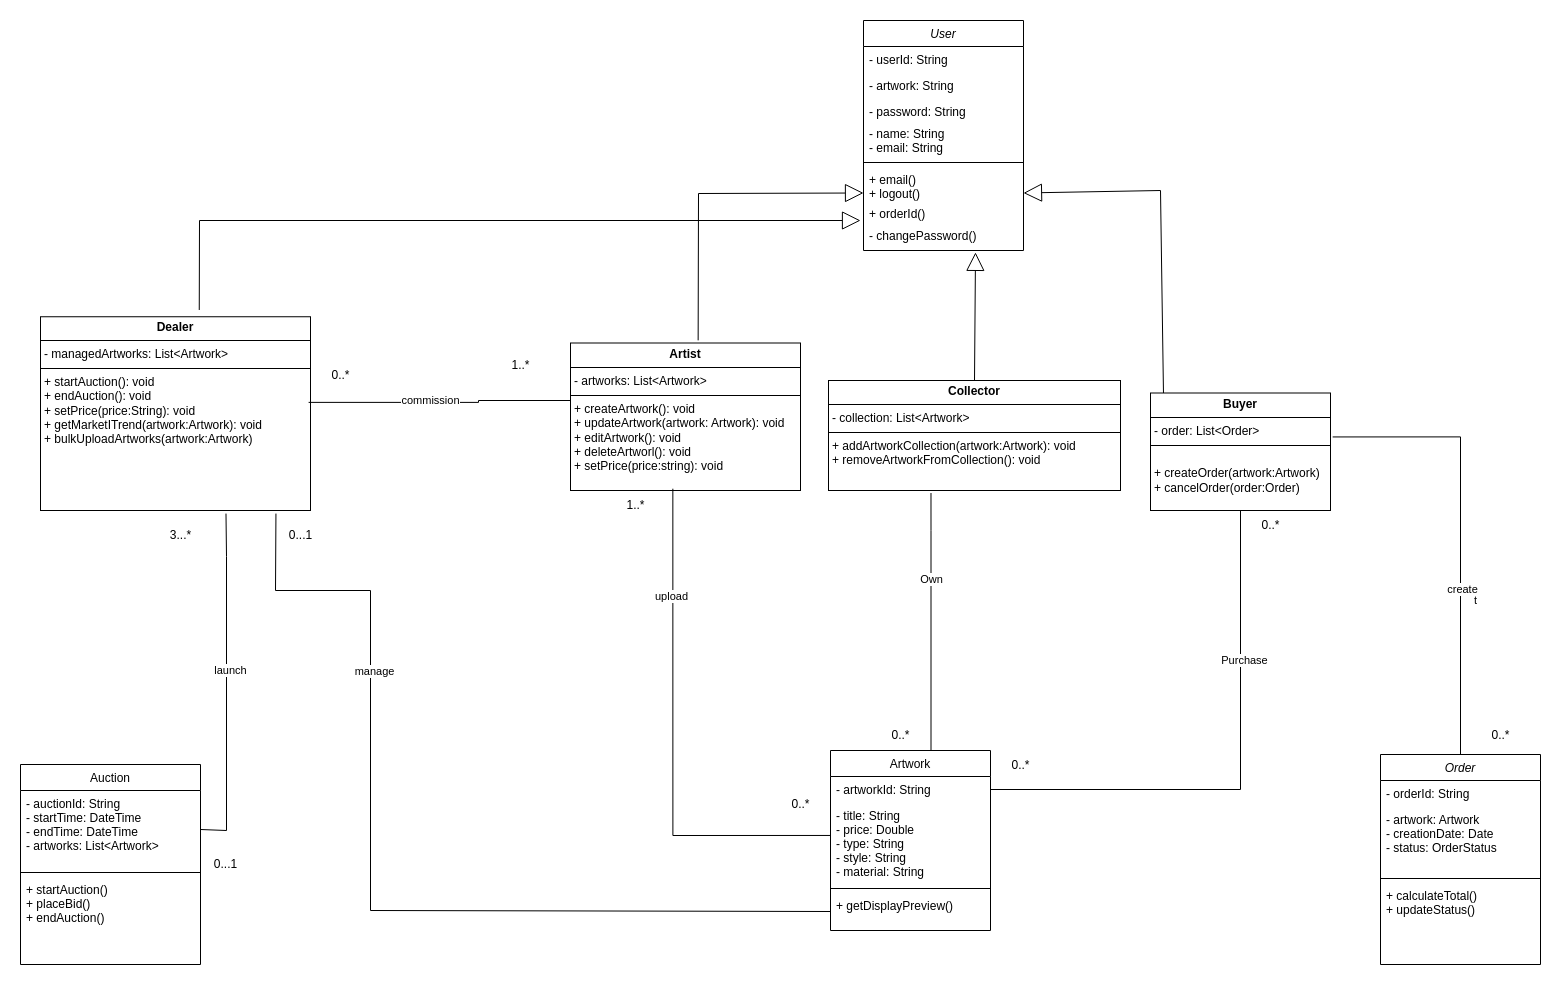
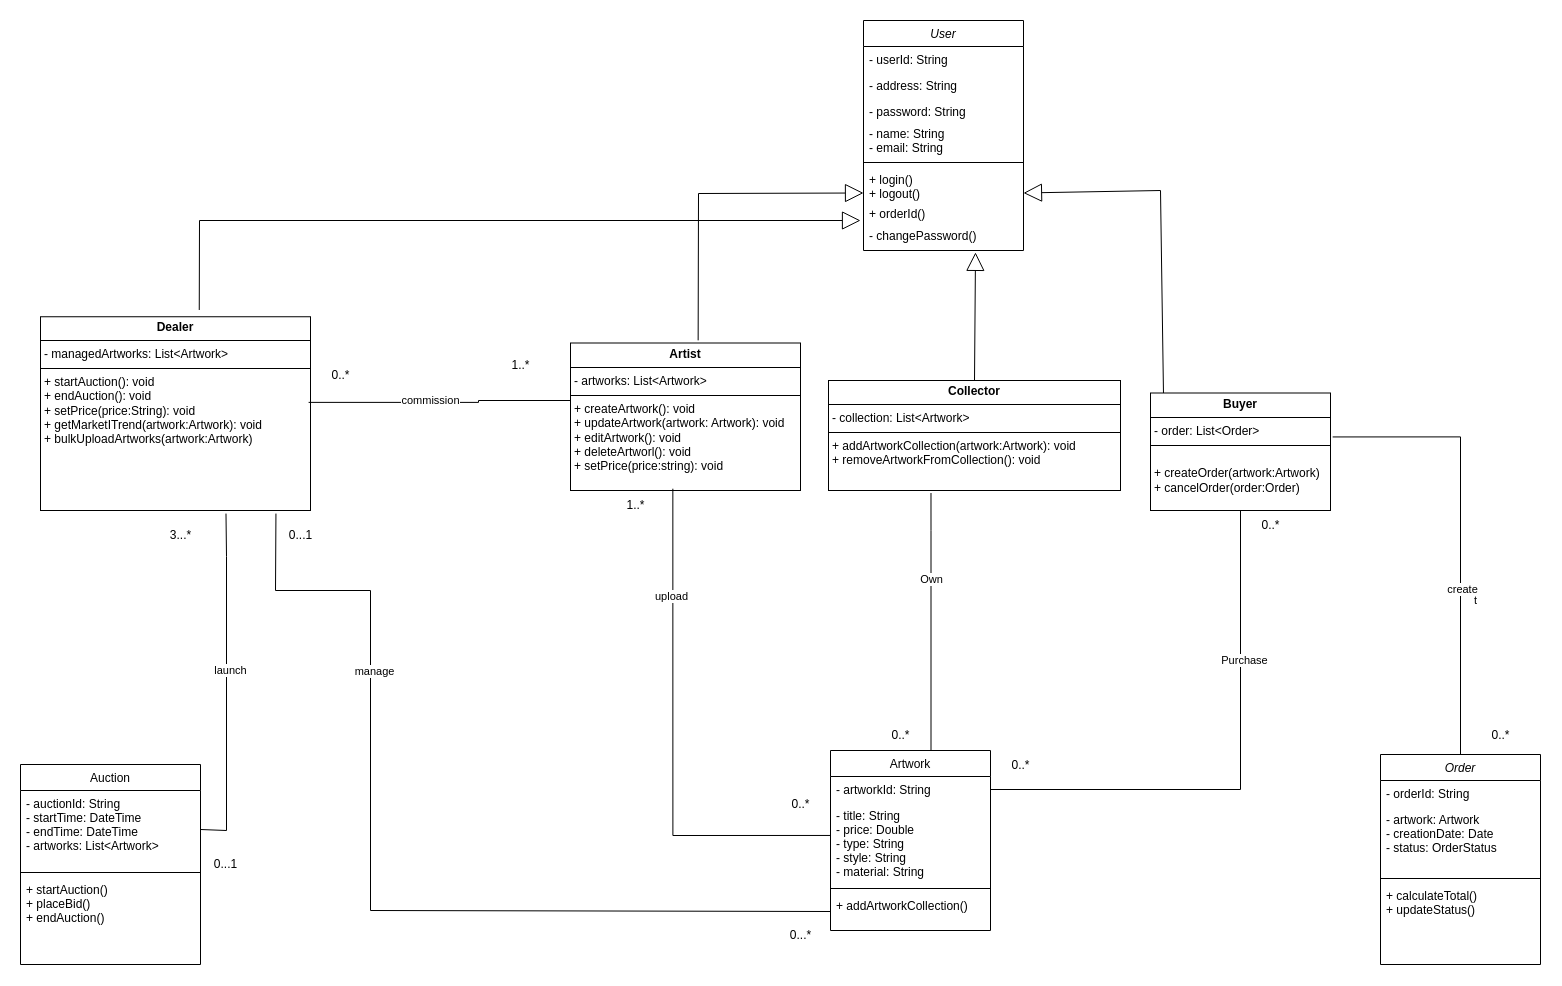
(920, 86) -> (920, 86)
(895, 180) -> (895, 180)
(900, 906) -> (910, 906)
none -> (801, 936)
